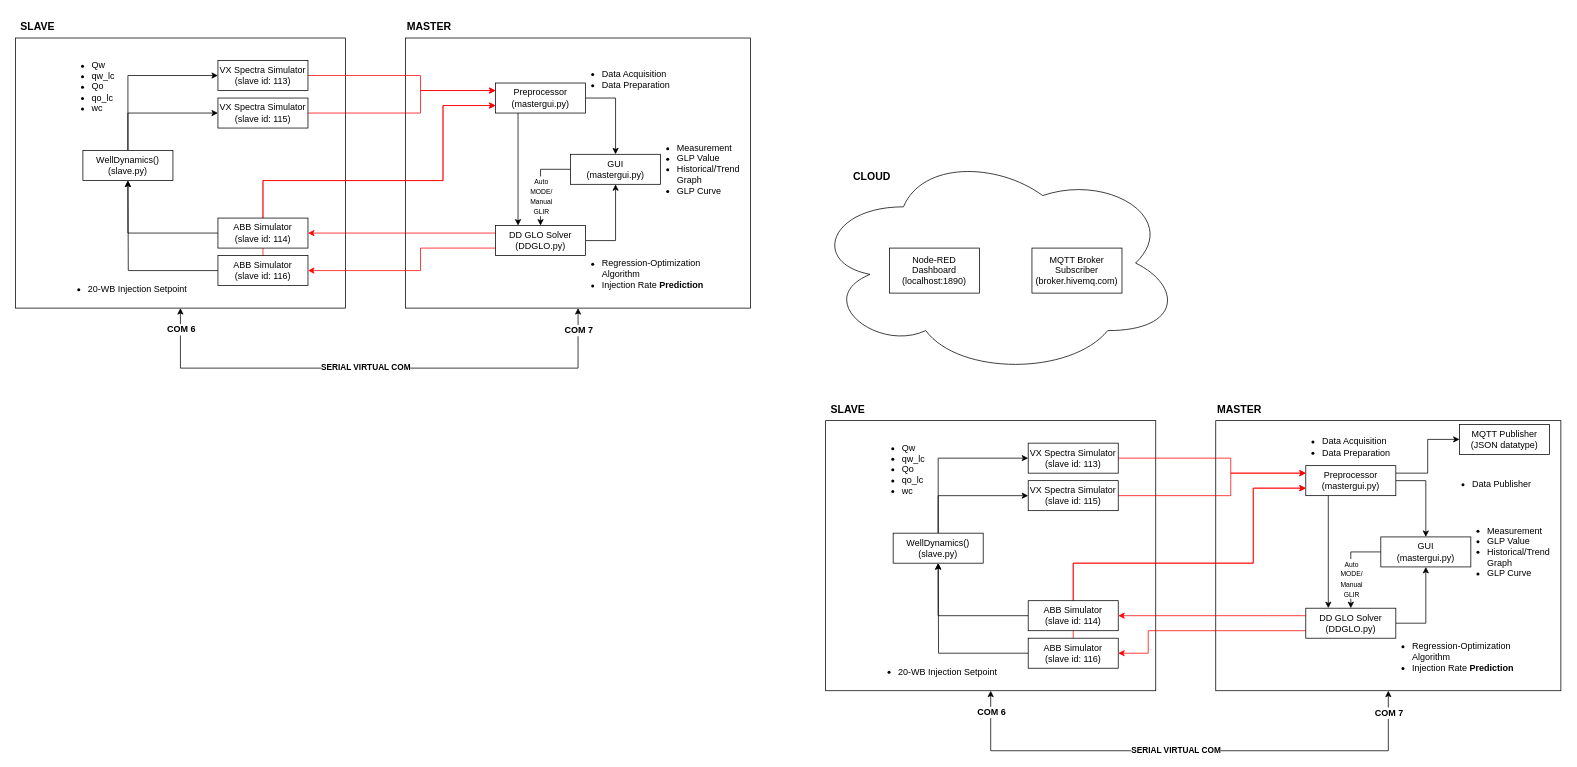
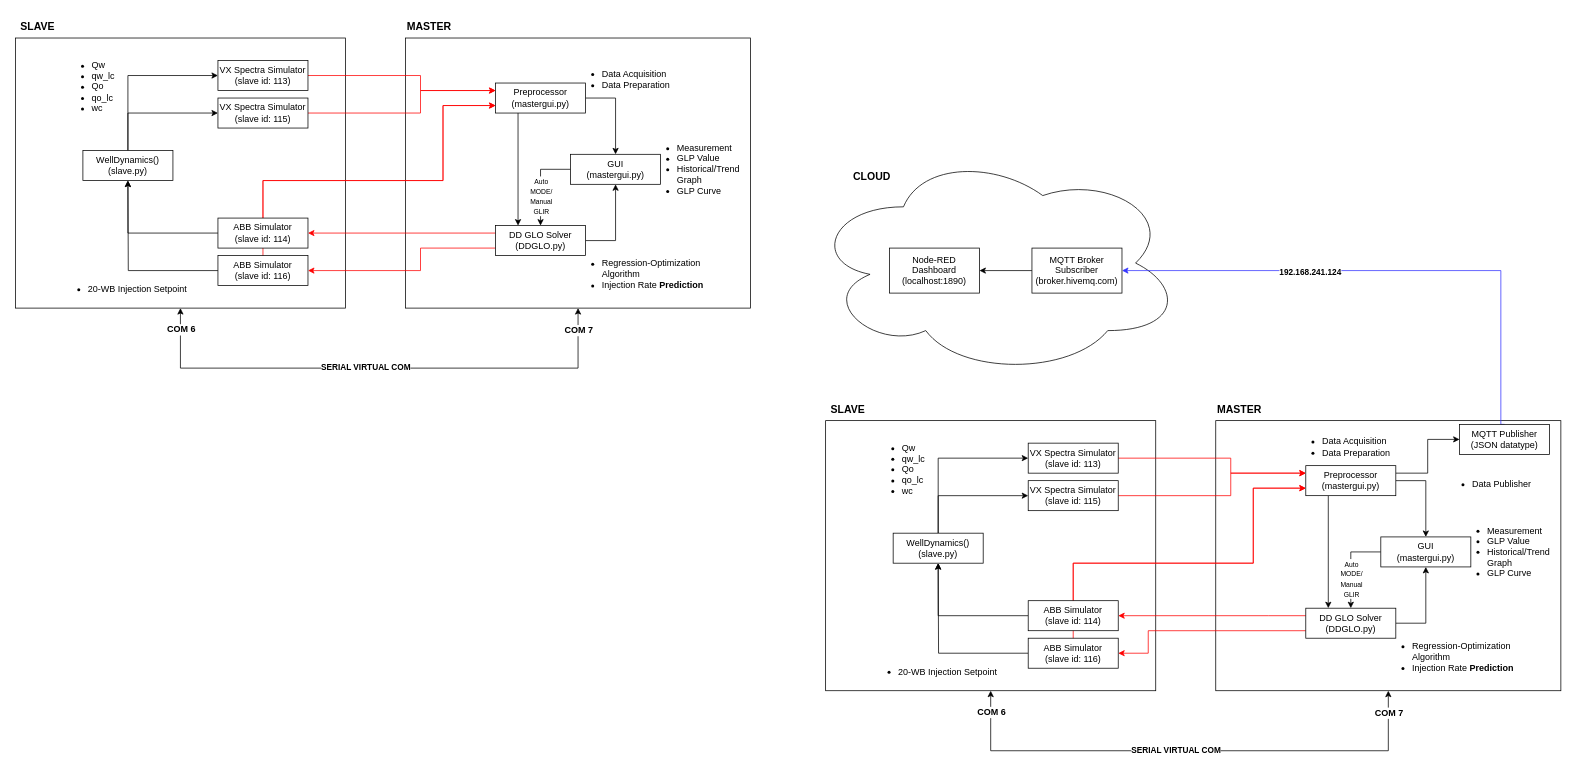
none -> (1008, 270)
none -> (1315, 270)
